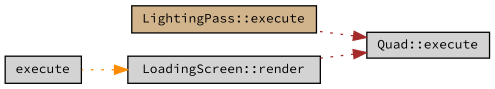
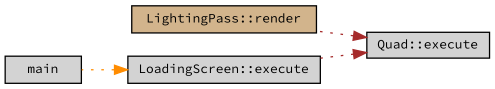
(224, 19) -> (224, 19)
(43, 70) -> (43, 70)
(224, 70) -> (224, 70)
